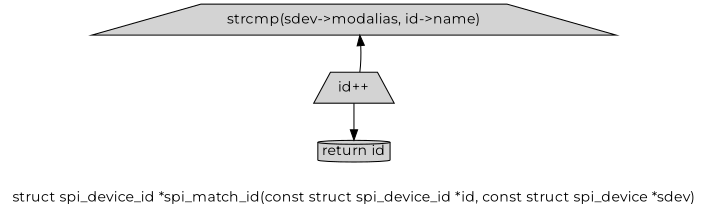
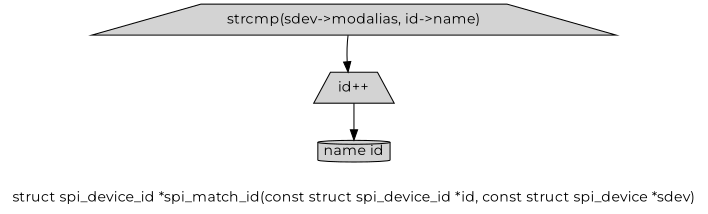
(361, 59) -> (347, 49)
(354, 151) -> (354, 151)
